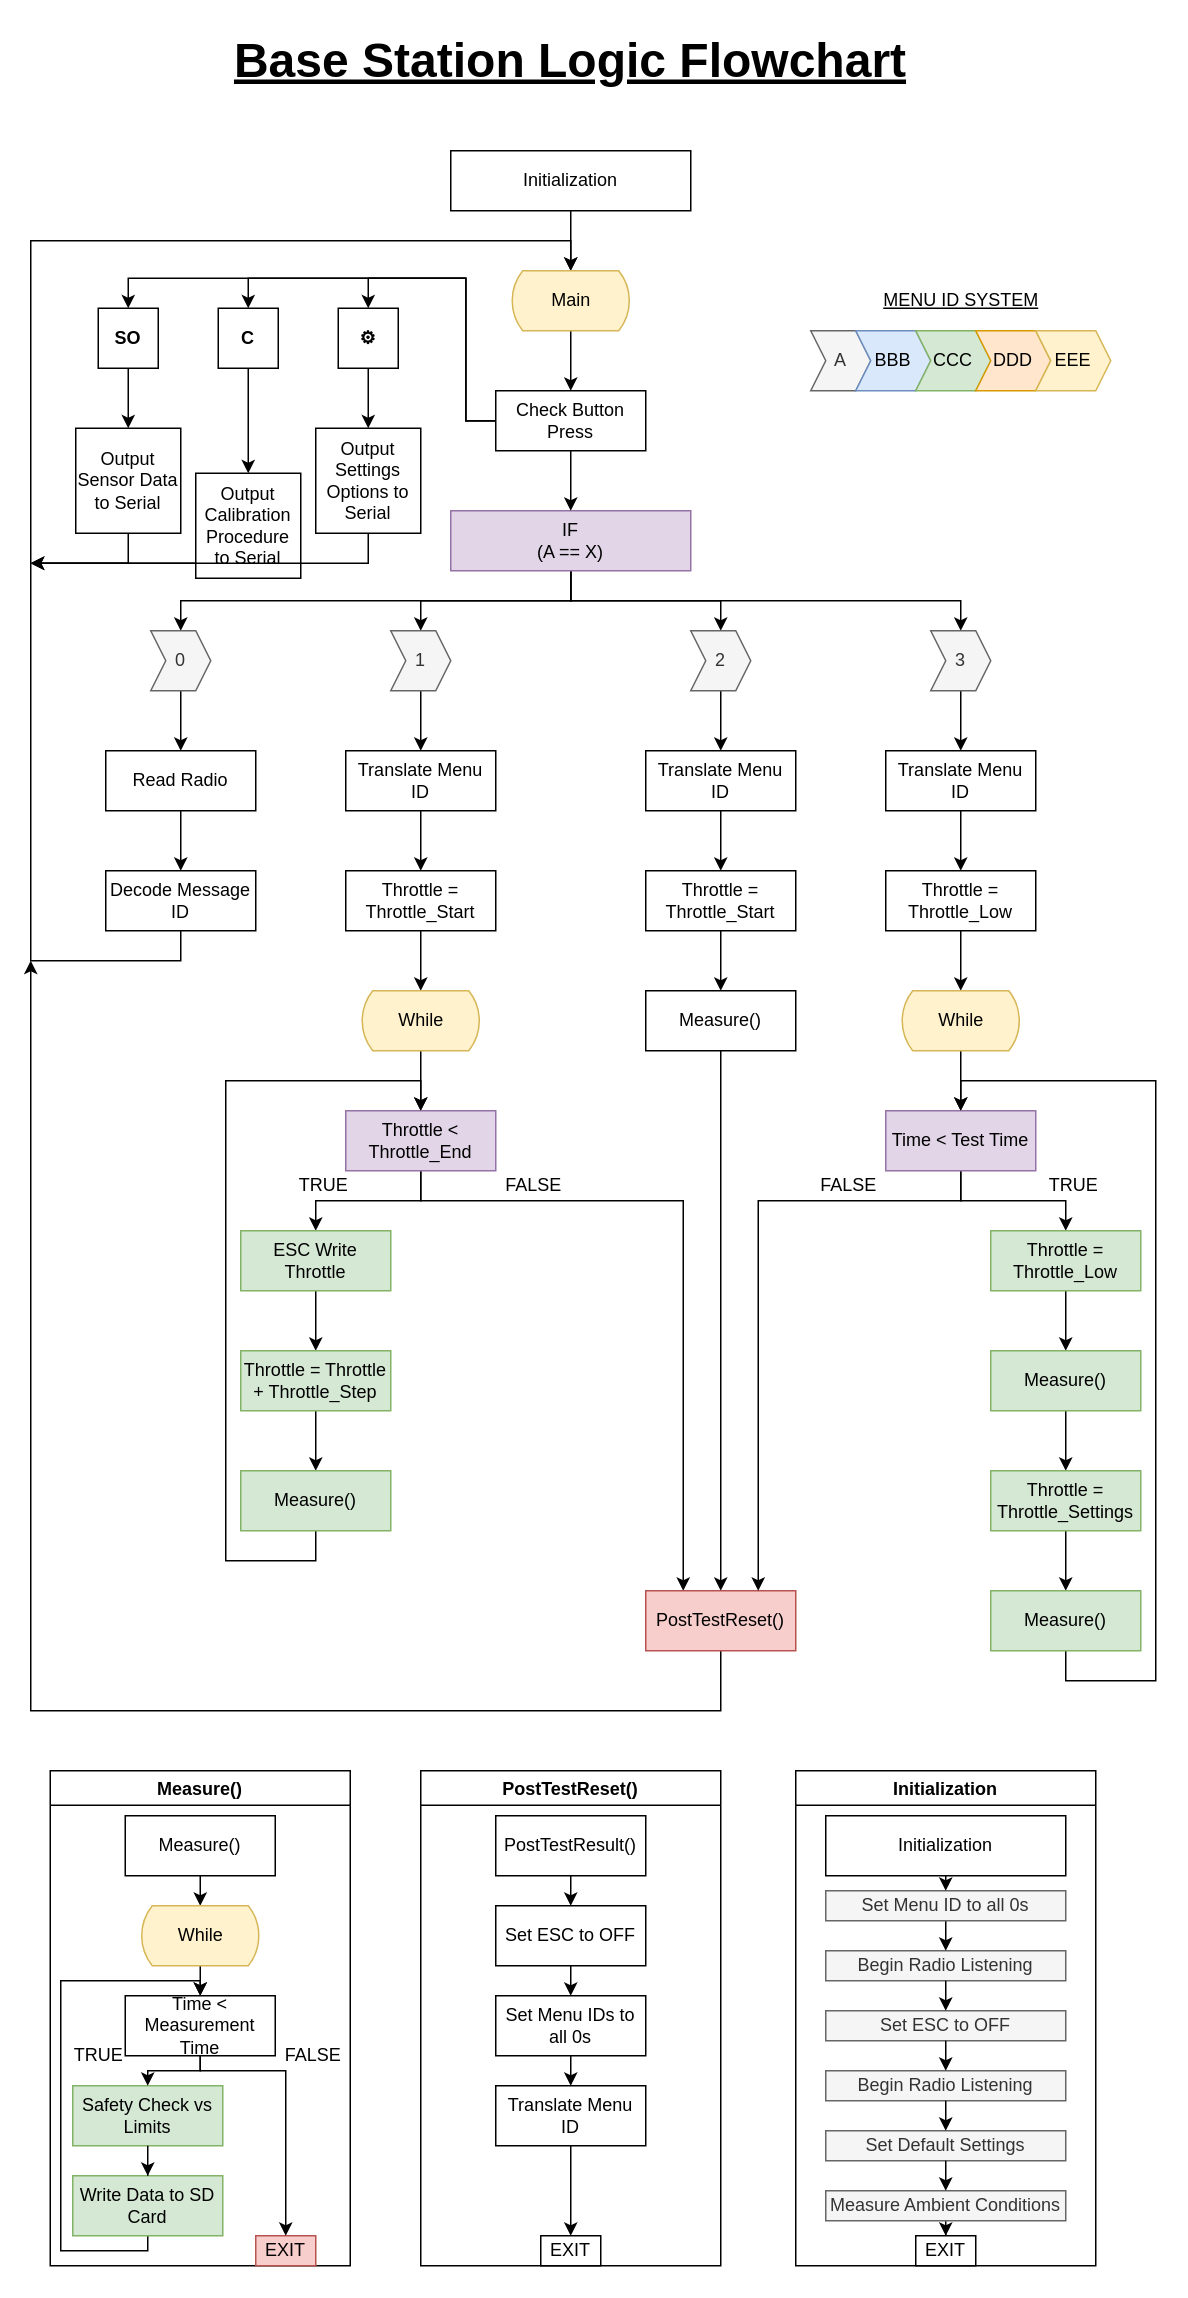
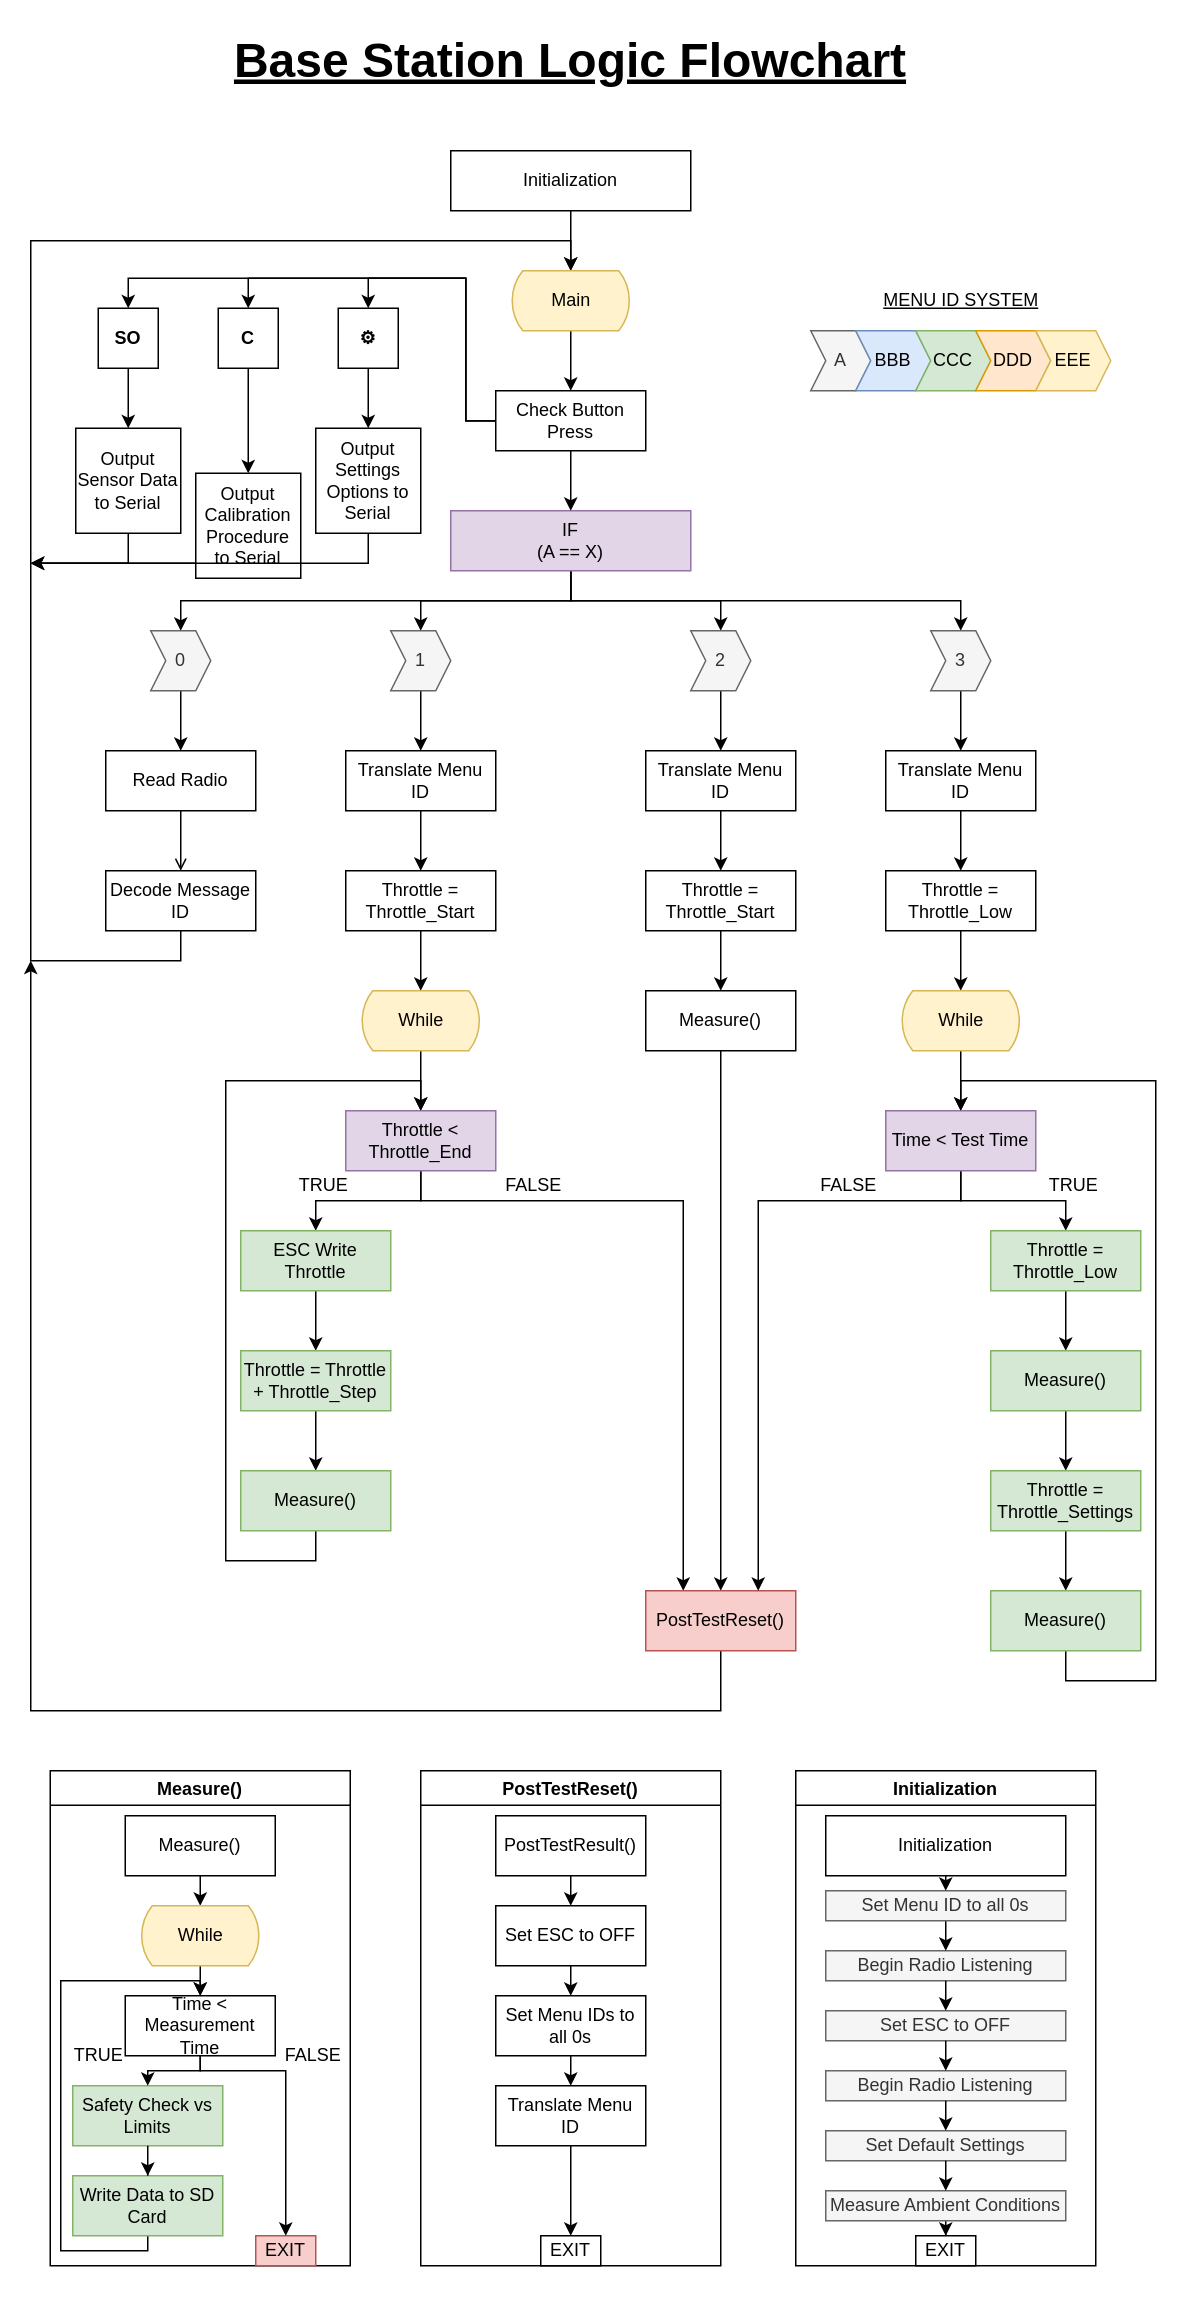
(181, 859) -> (181, 861)
